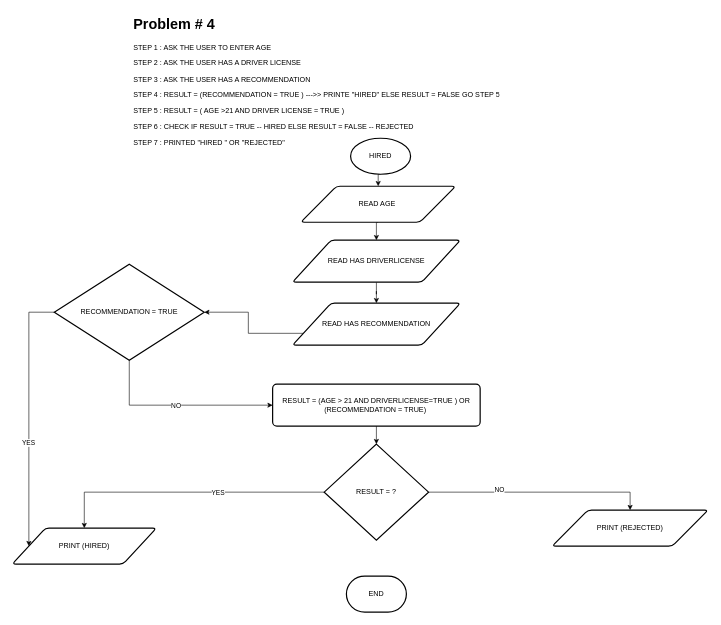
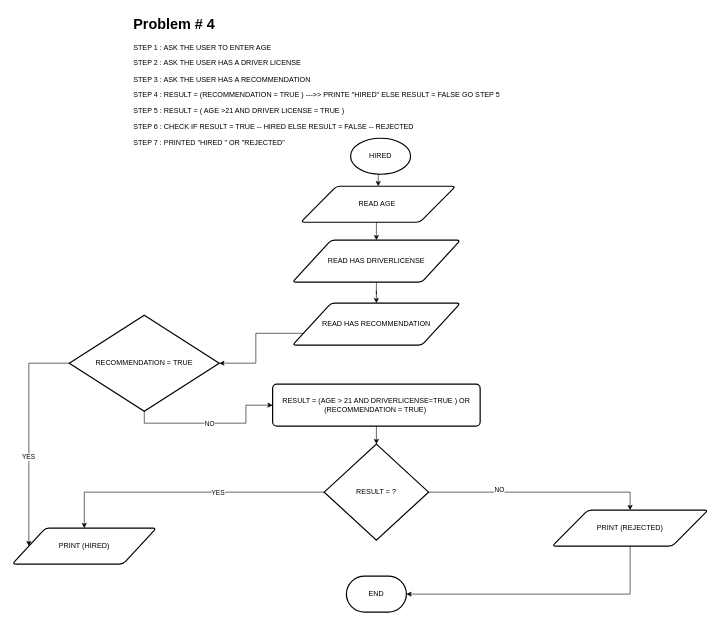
(129, 312) -> (144, 363)
none -> (411, 594)
